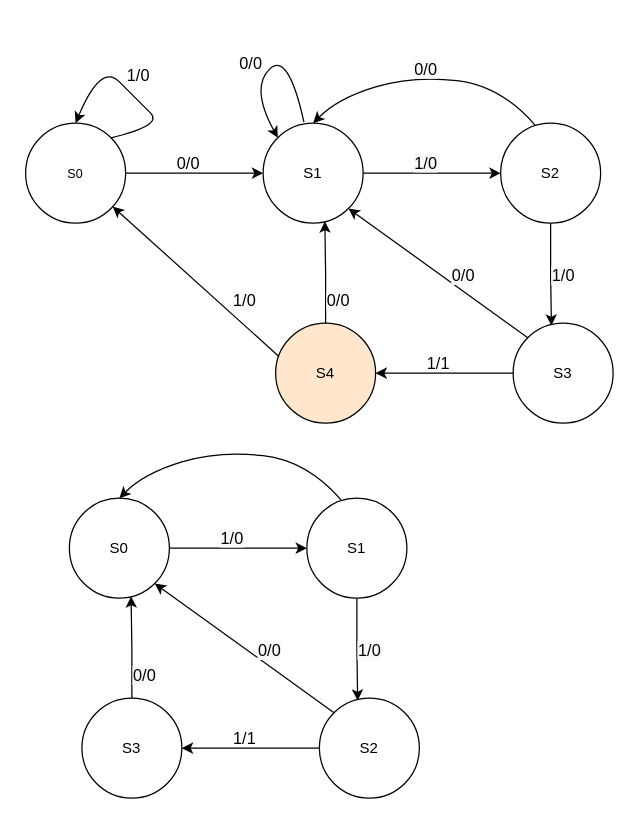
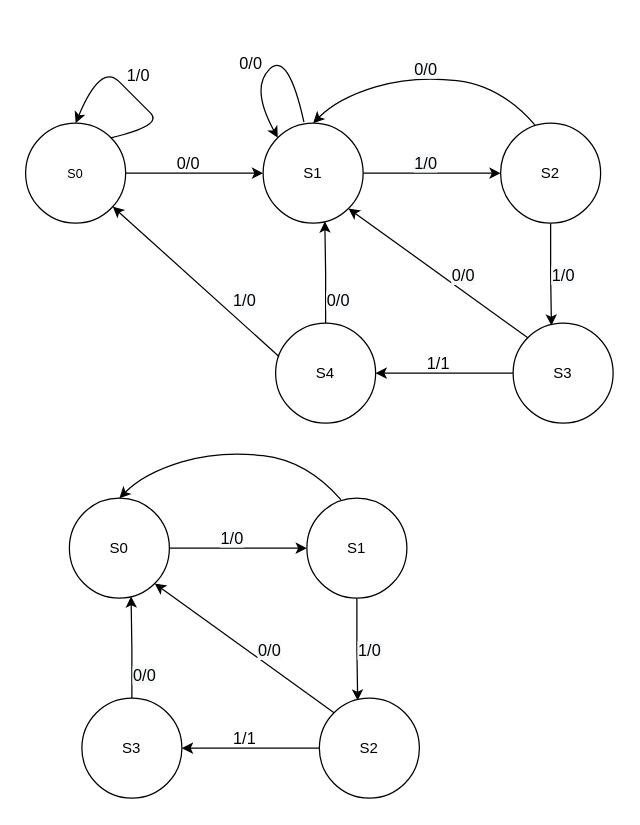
(326, 373) -> (326, 373)
